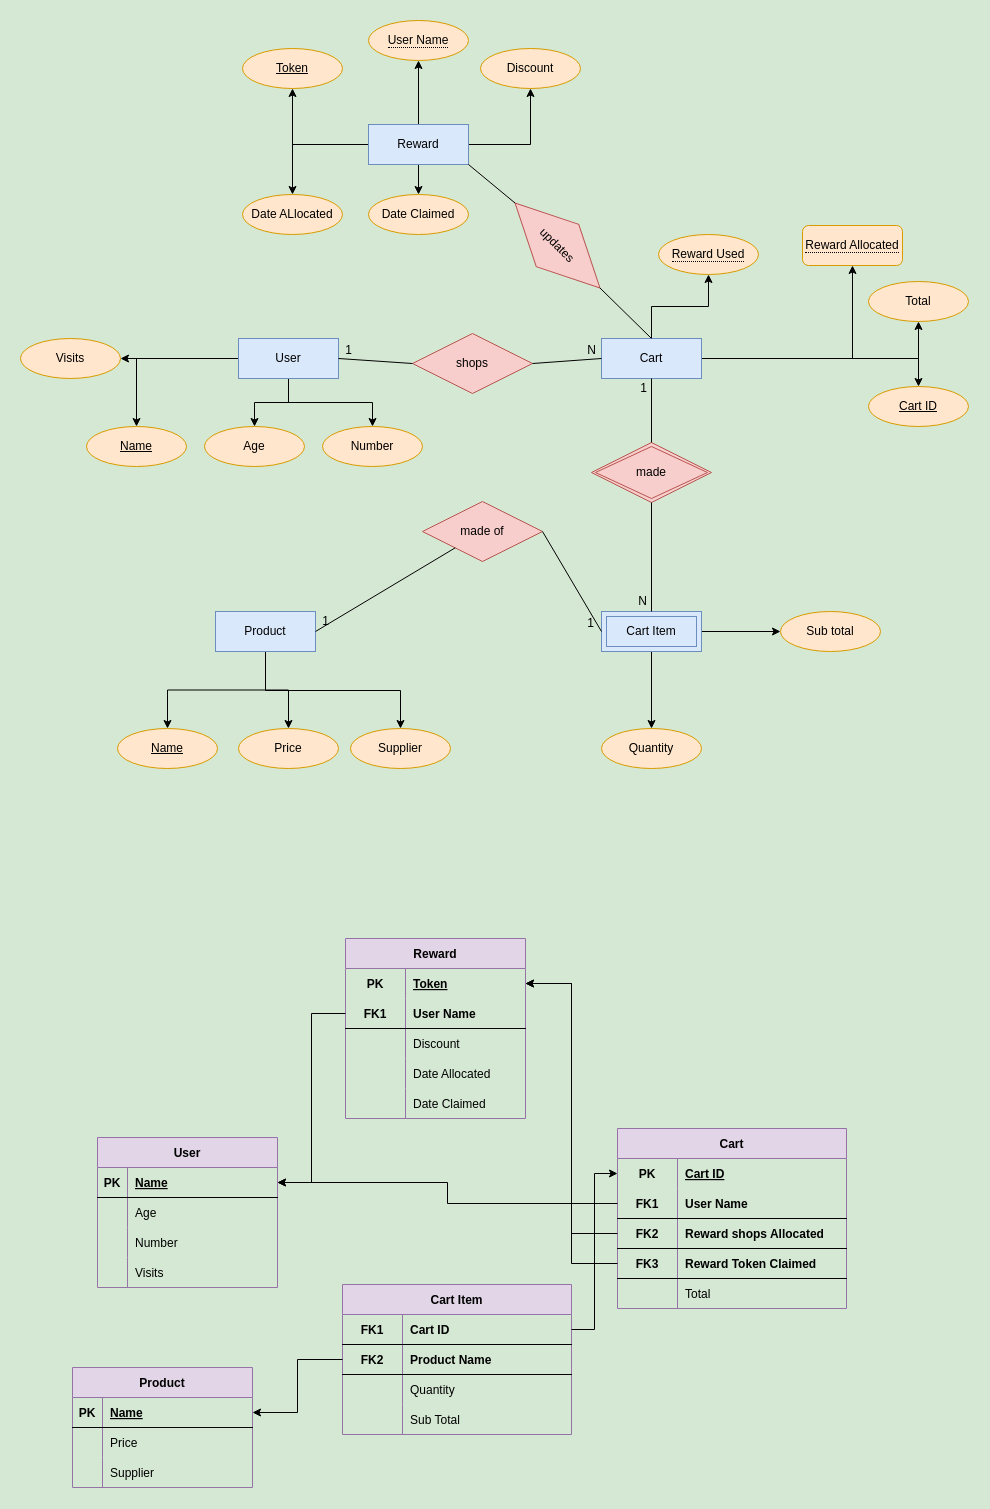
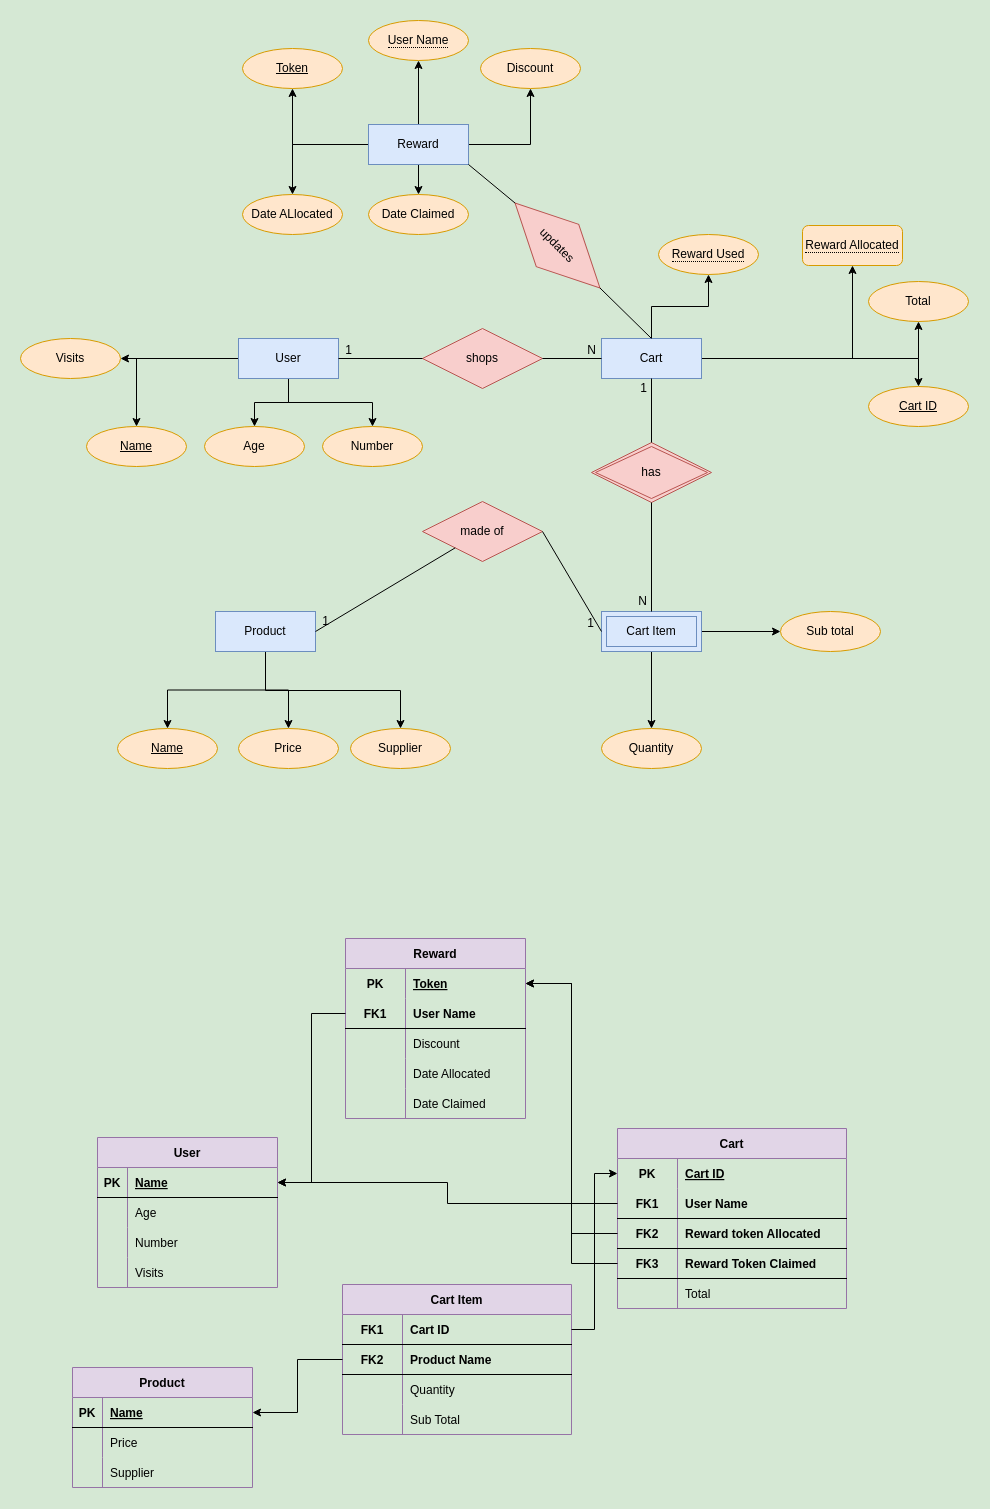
(473, 364) -> (483, 359)
(652, 473) -> (652, 473)
(753, 1234) -> (753, 1234)
